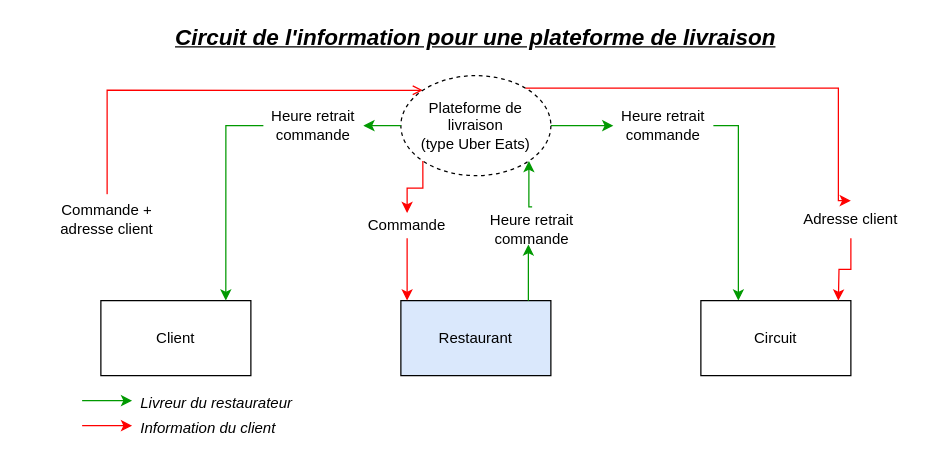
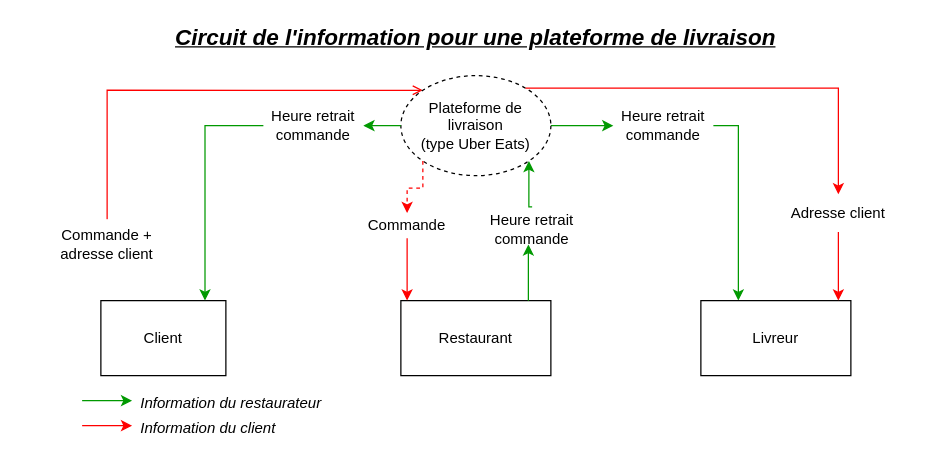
(419, 188) -> (419, 188)
(107, 219) -> (107, 244)
(851, 219) -> (838, 213)
(176, 338) -> (163, 338)
(476, 338) -> (476, 338)
(776, 338) -> (776, 338)
(277, 401) -> (293, 401)
